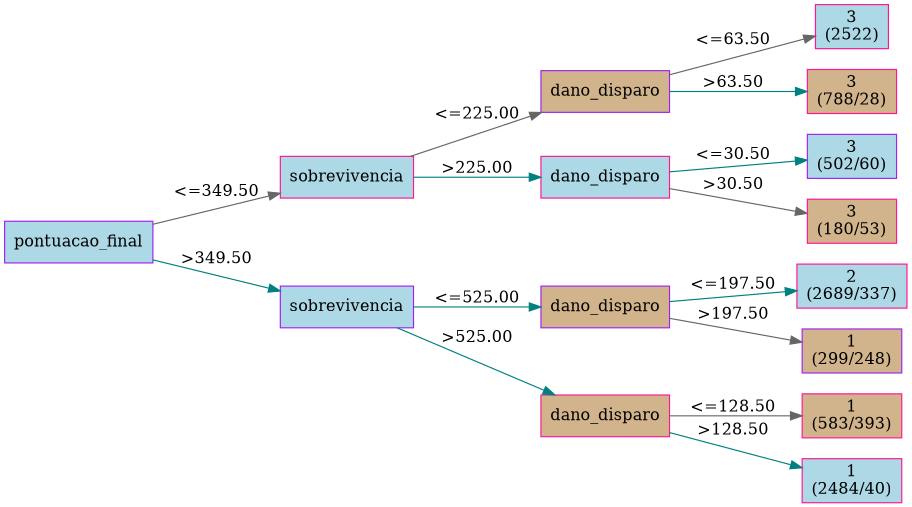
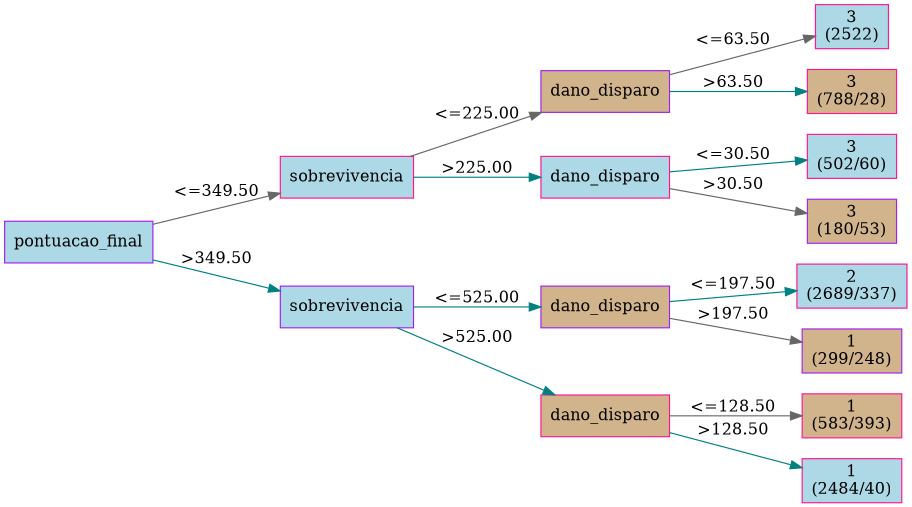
(852, 156) -> (852, 156)
(852, 221) -> (852, 221)
